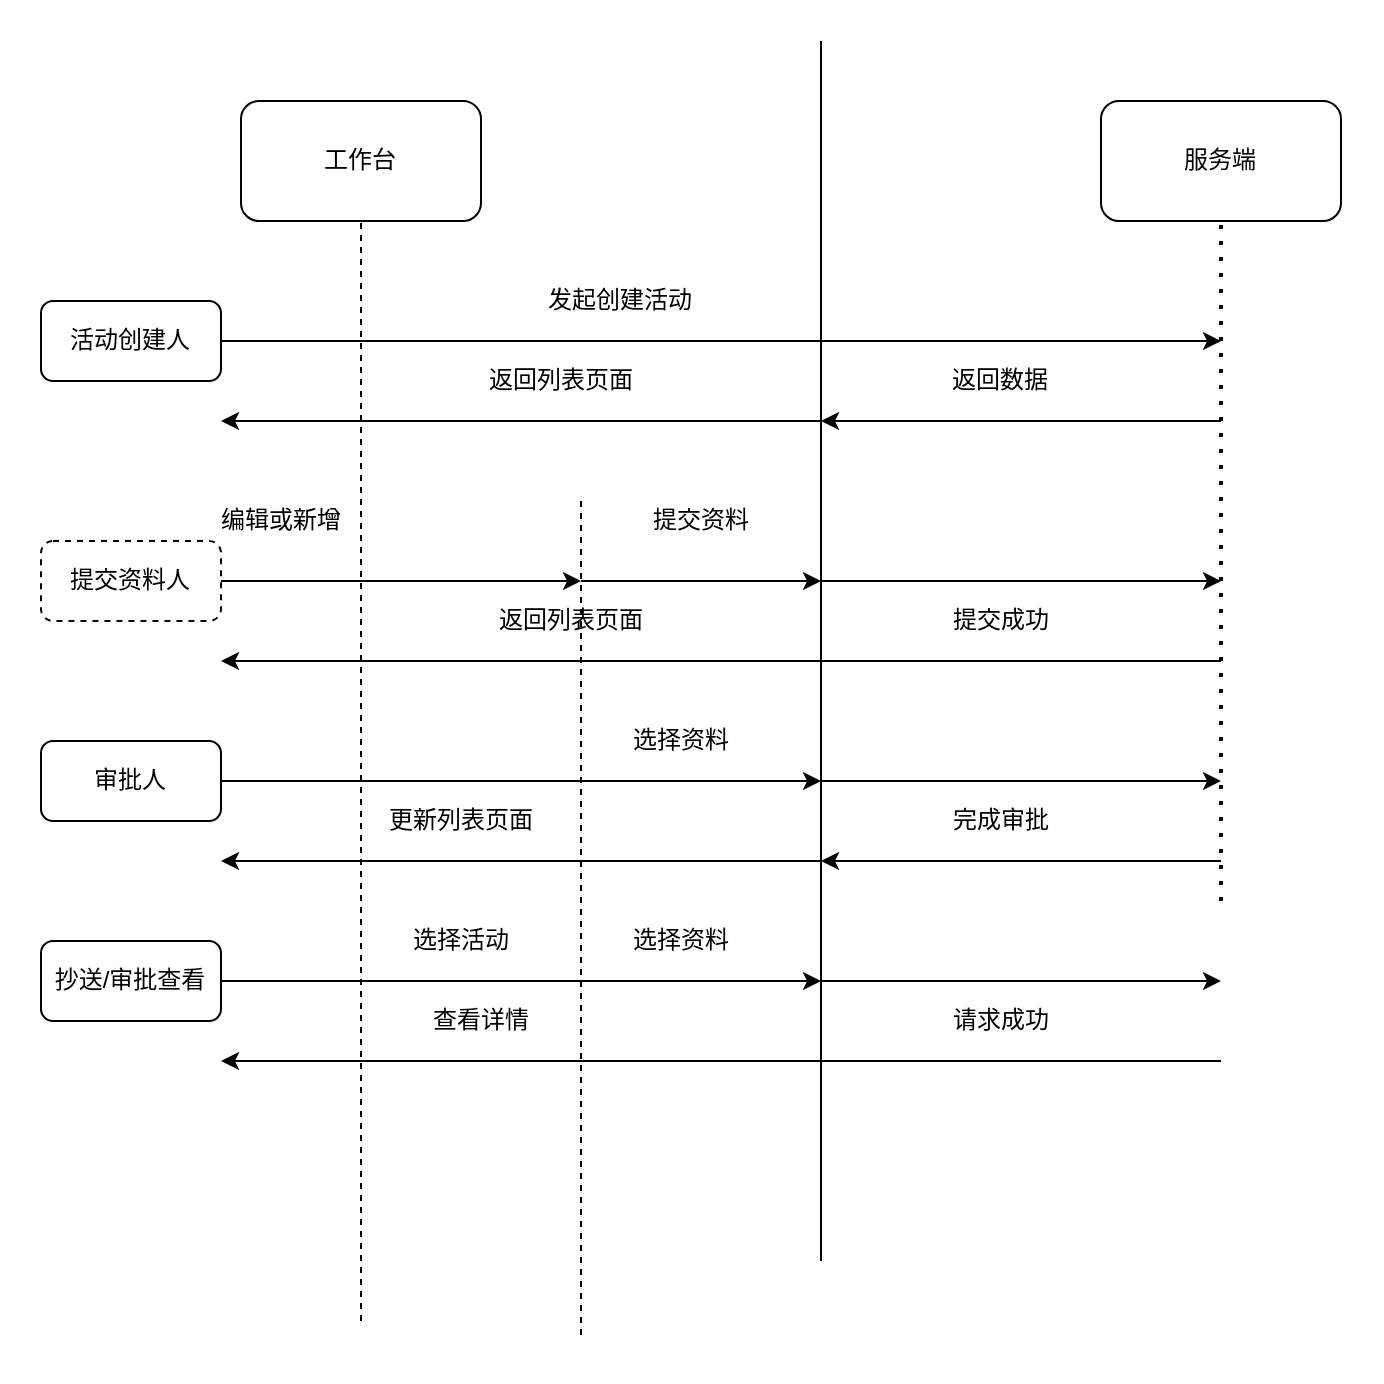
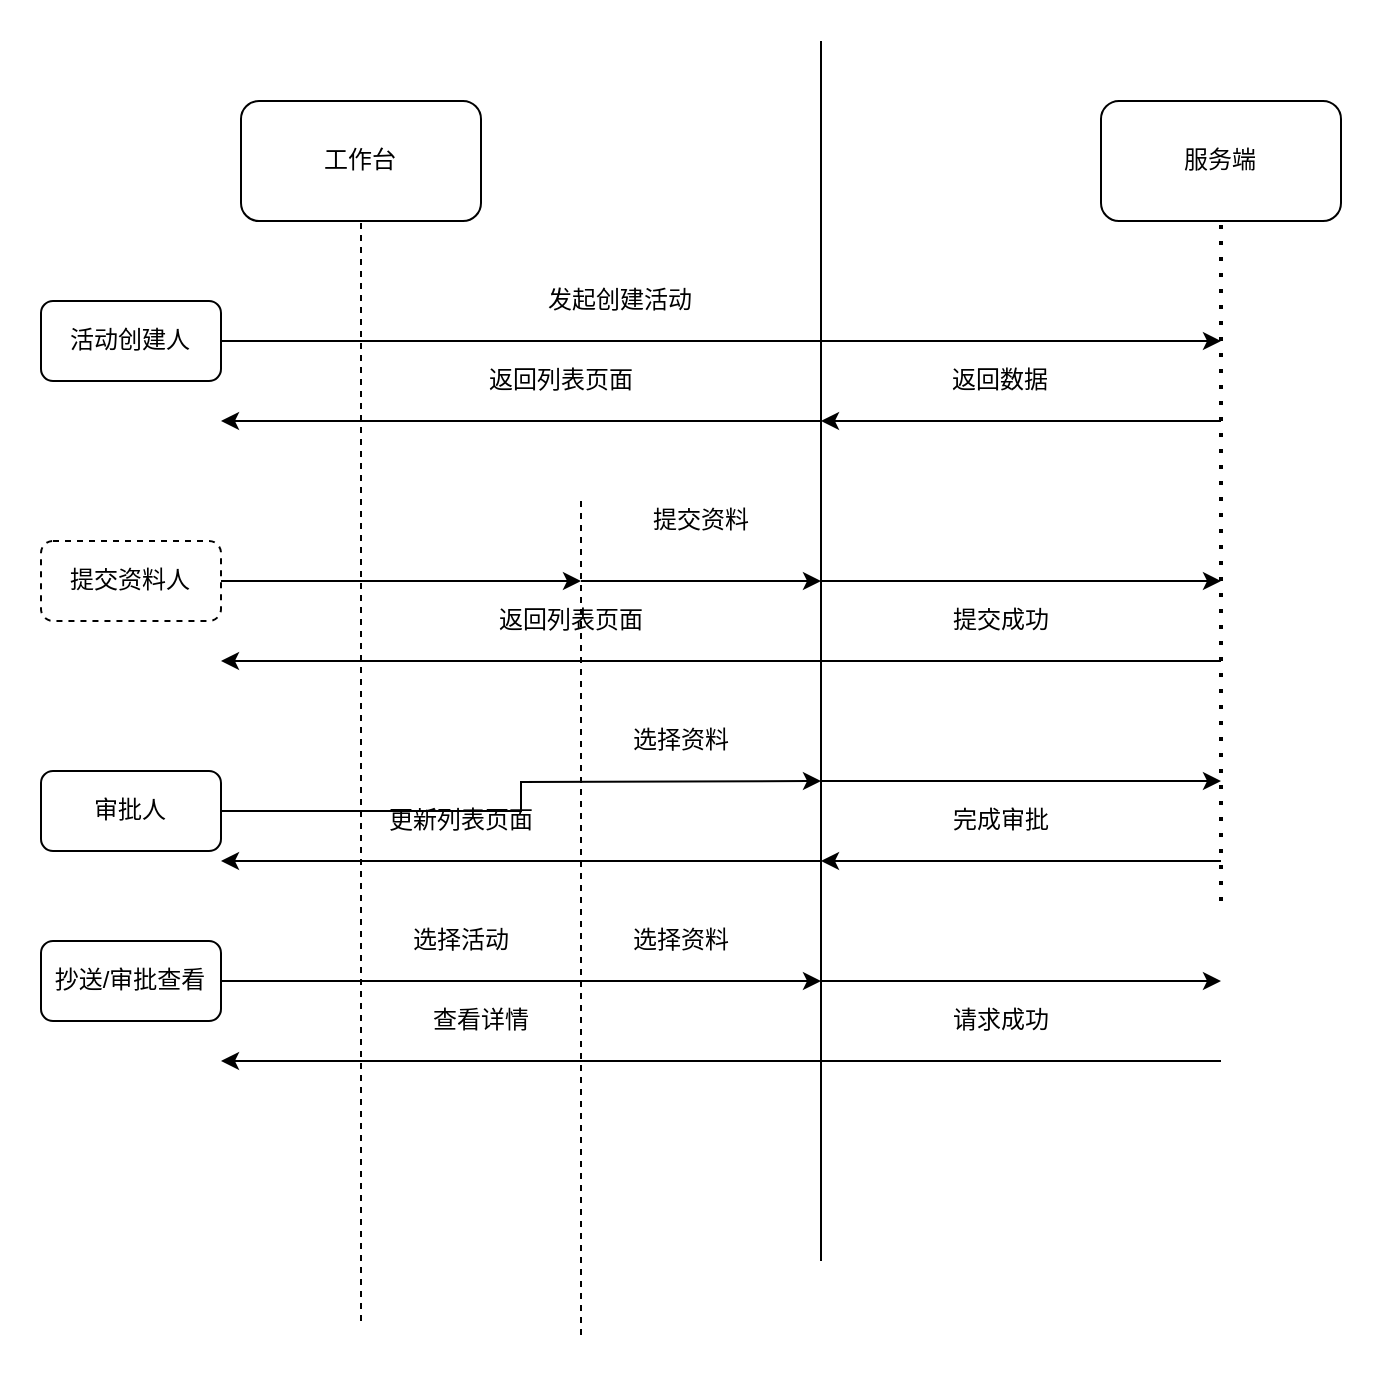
(281, 521) -> none
(131, 781) -> (131, 811)
